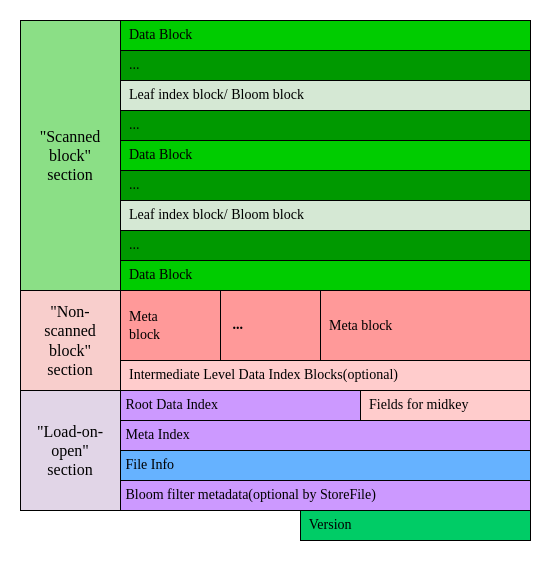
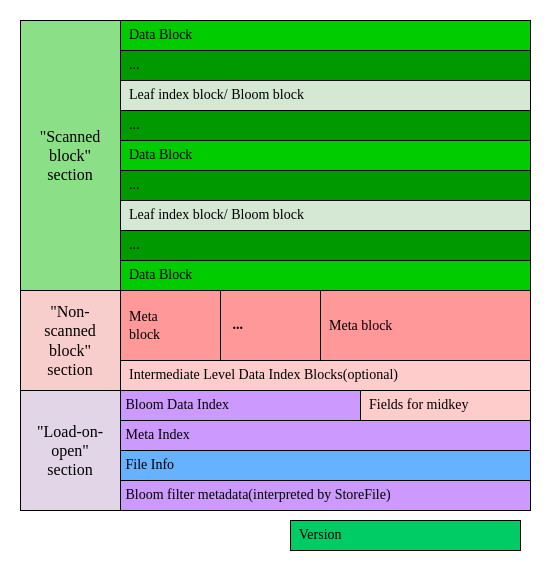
(170, 406) -> (172, 406)
(253, 496) -> (265, 496)
(416, 526) -> (406, 536)
